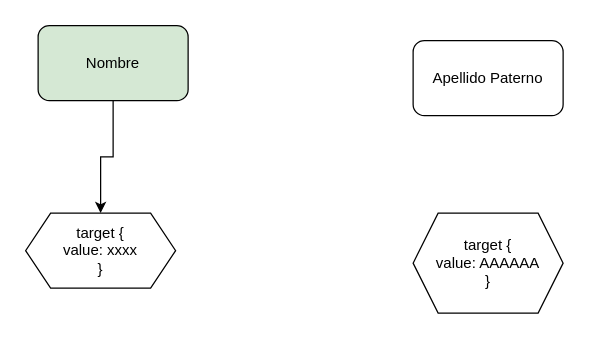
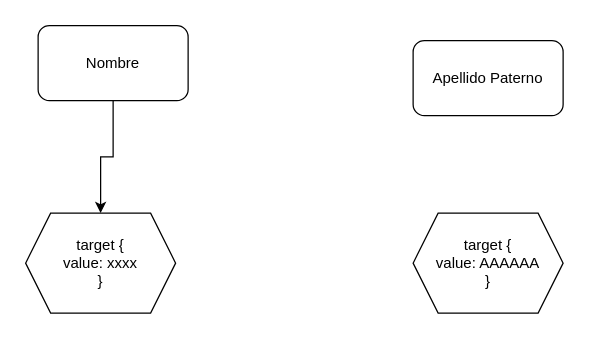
(113, 63) -> (113, 63)
(101, 251) -> (101, 263)
